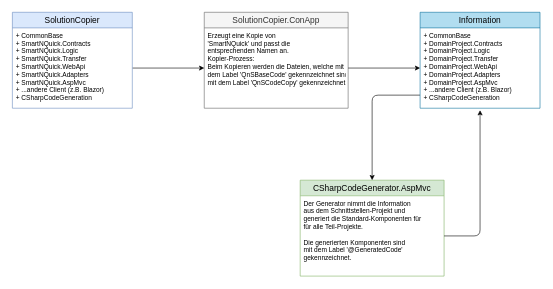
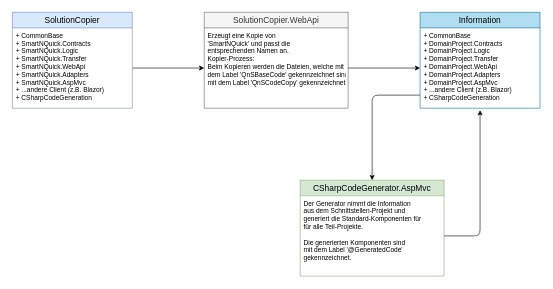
(276, 21) -> (276, 21)
